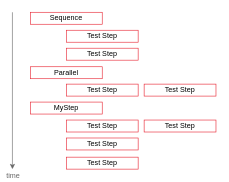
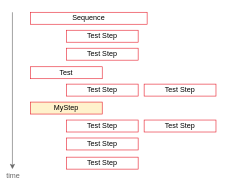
(66, 18) -> (89, 18)
(66, 73) -> (66, 73)
(66, 108) -> (66, 108)
